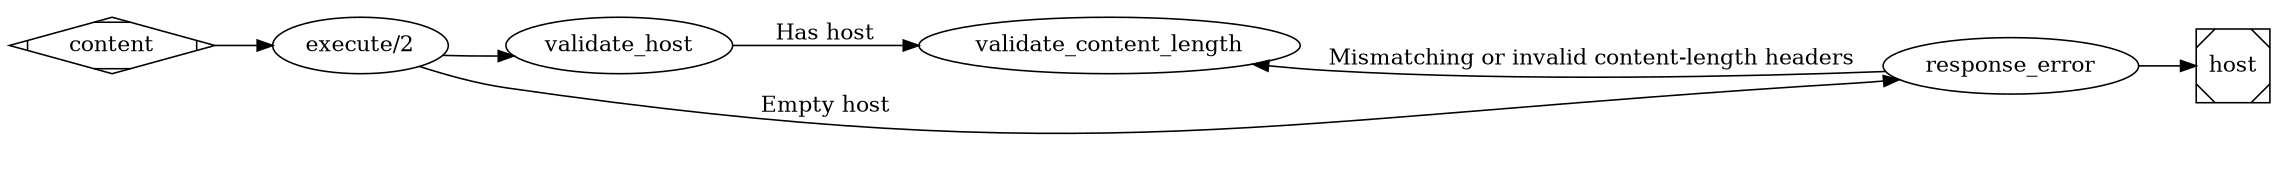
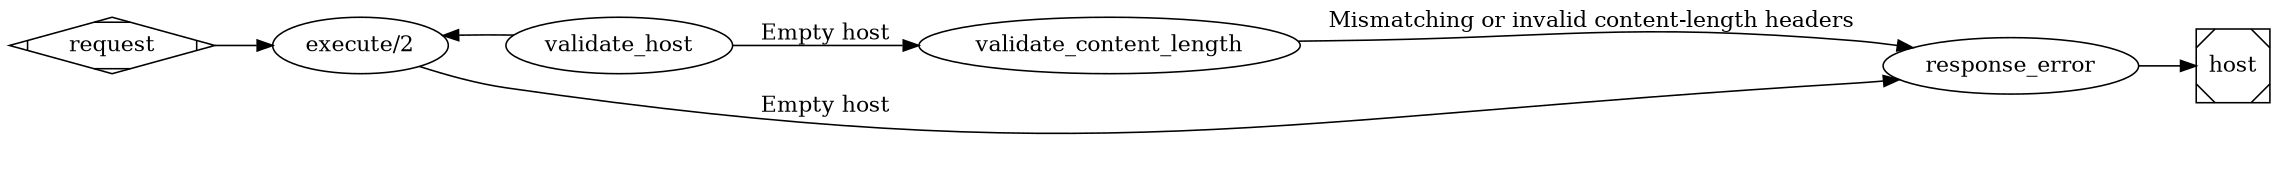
(826, 34) -> (826, 34)
(112, 45) -> (112, 45)
(470, 56) -> (487, 35)
(1577, 77) -> (1598, 33)
